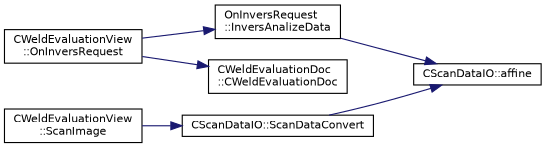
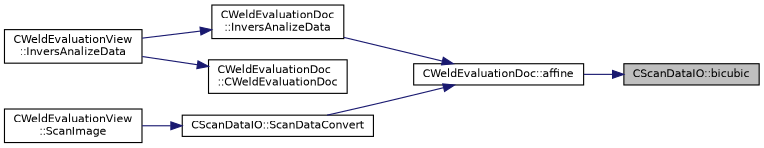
(278, 22) -> (278, 22)
(73, 46) -> (73, 46)
(477, 74) -> (499, 74)
none -> (692, 74)
